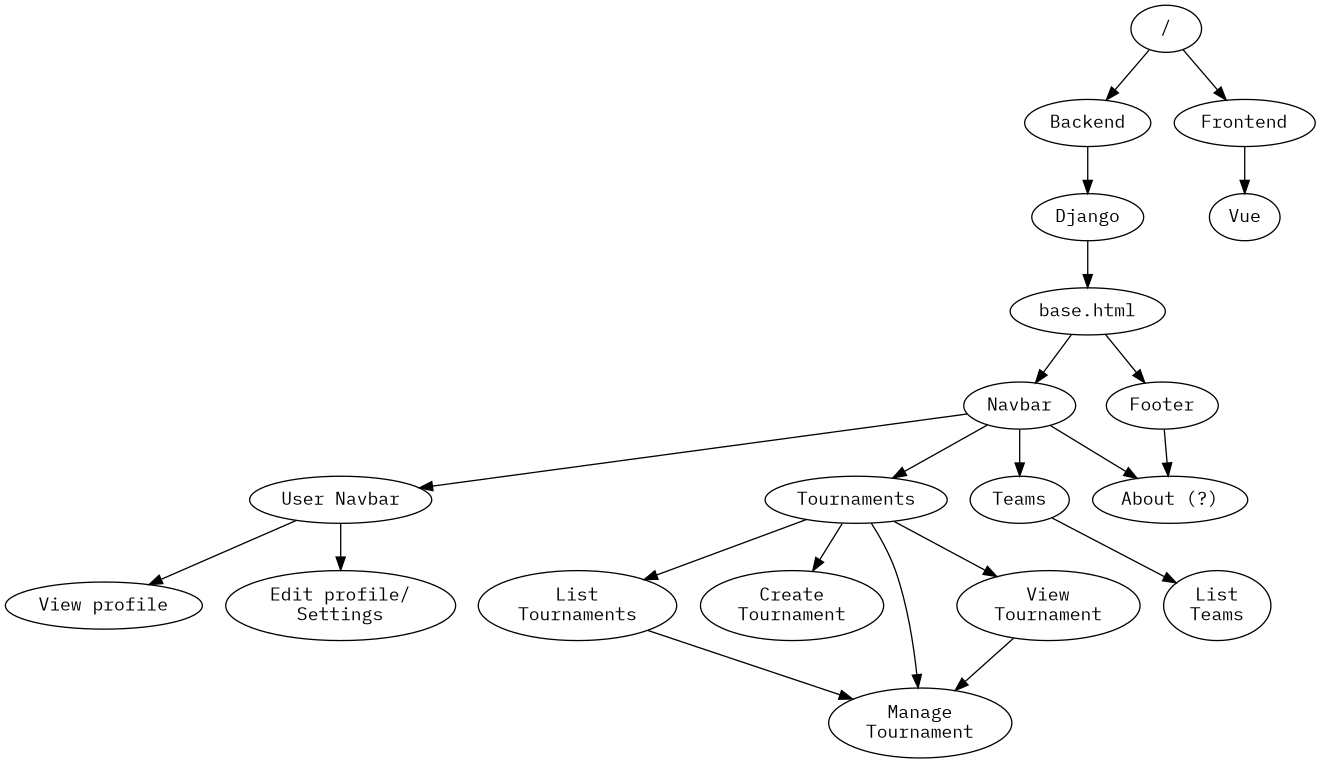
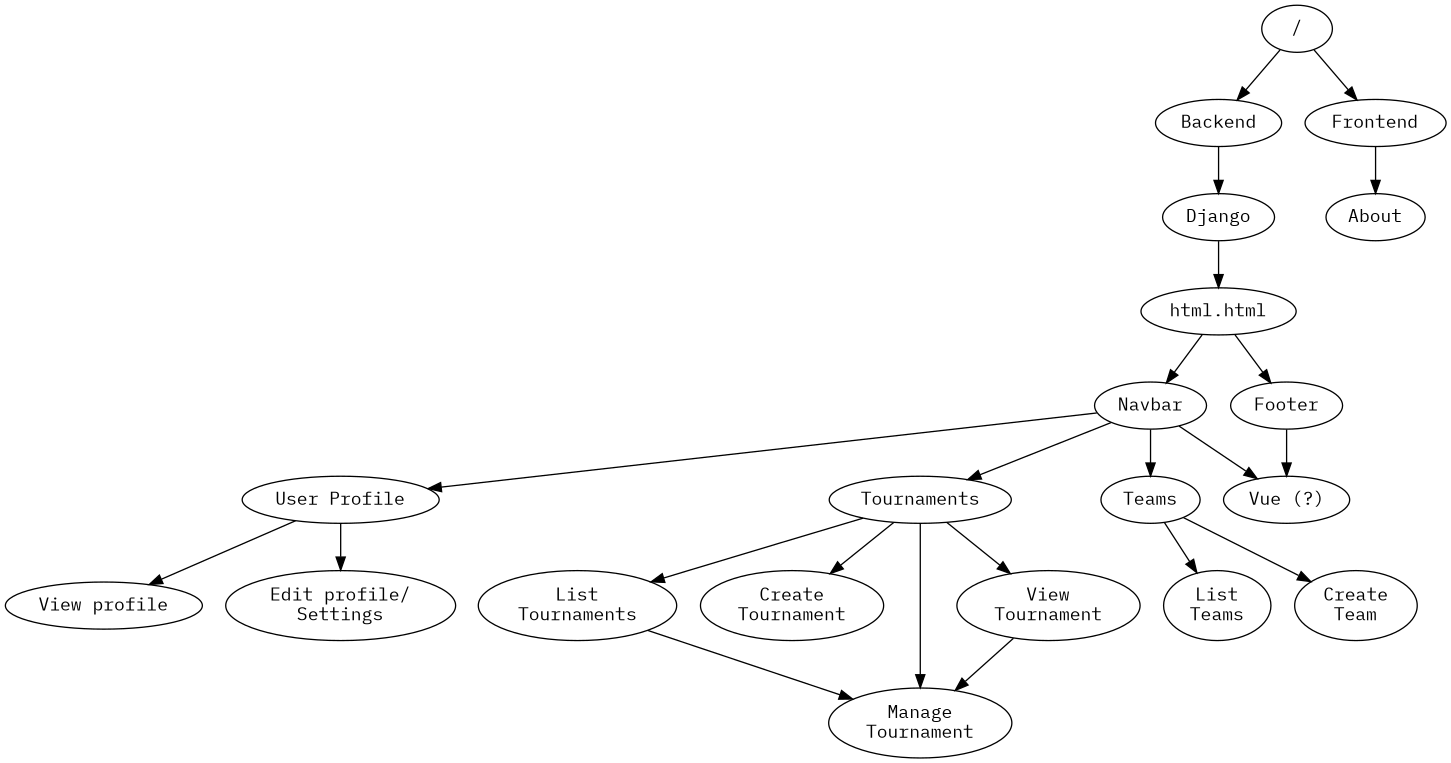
(1245, 217) -> (1376, 217)
(1088, 311) -> (1219, 311)
(341, 500) -> (341, 500)
(1170, 500) -> (1287, 500)
none -> (1356, 606)
